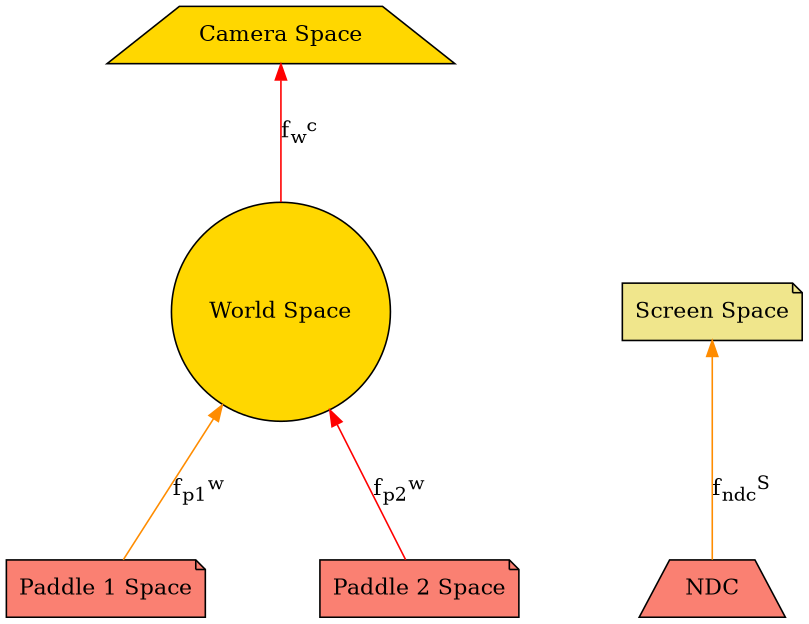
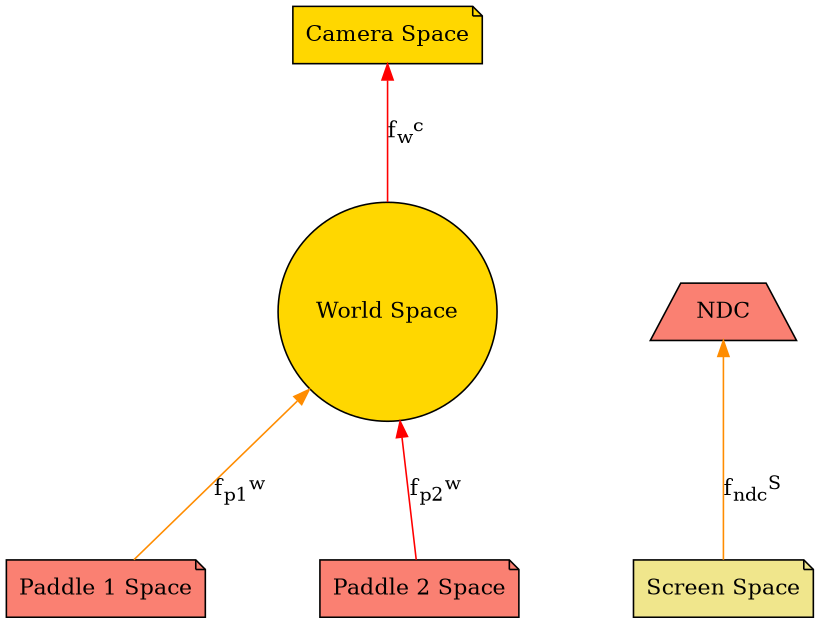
(281, 35) -> (388, 35)
(712, 458) -> (723, 458)
